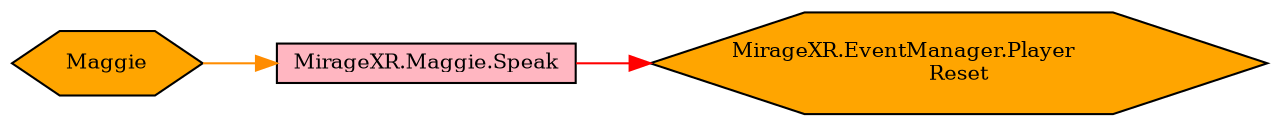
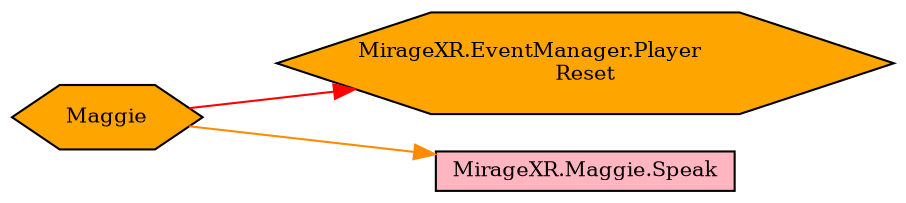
(603, 63) -> (262, 100)
